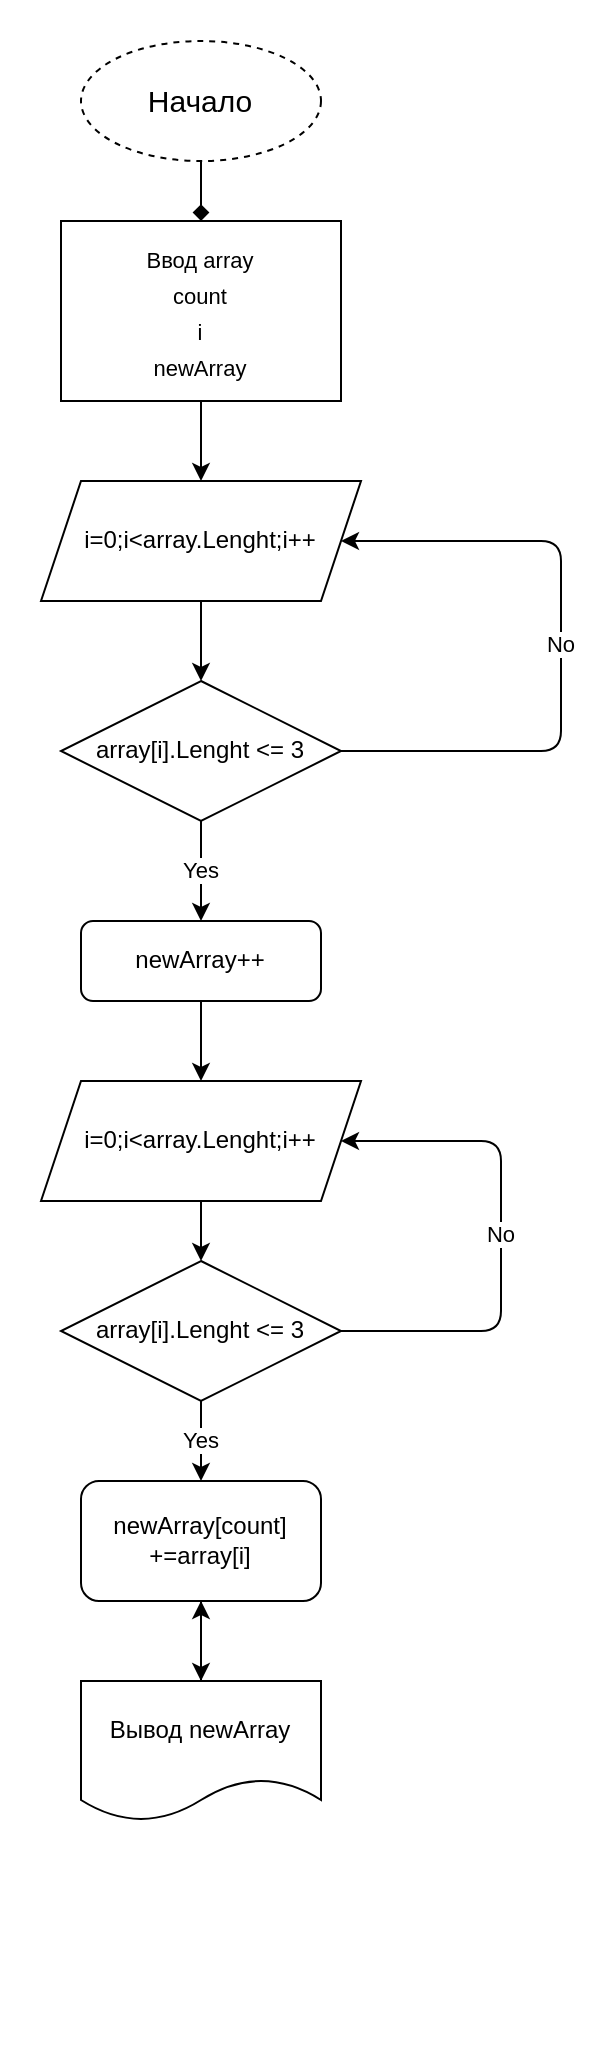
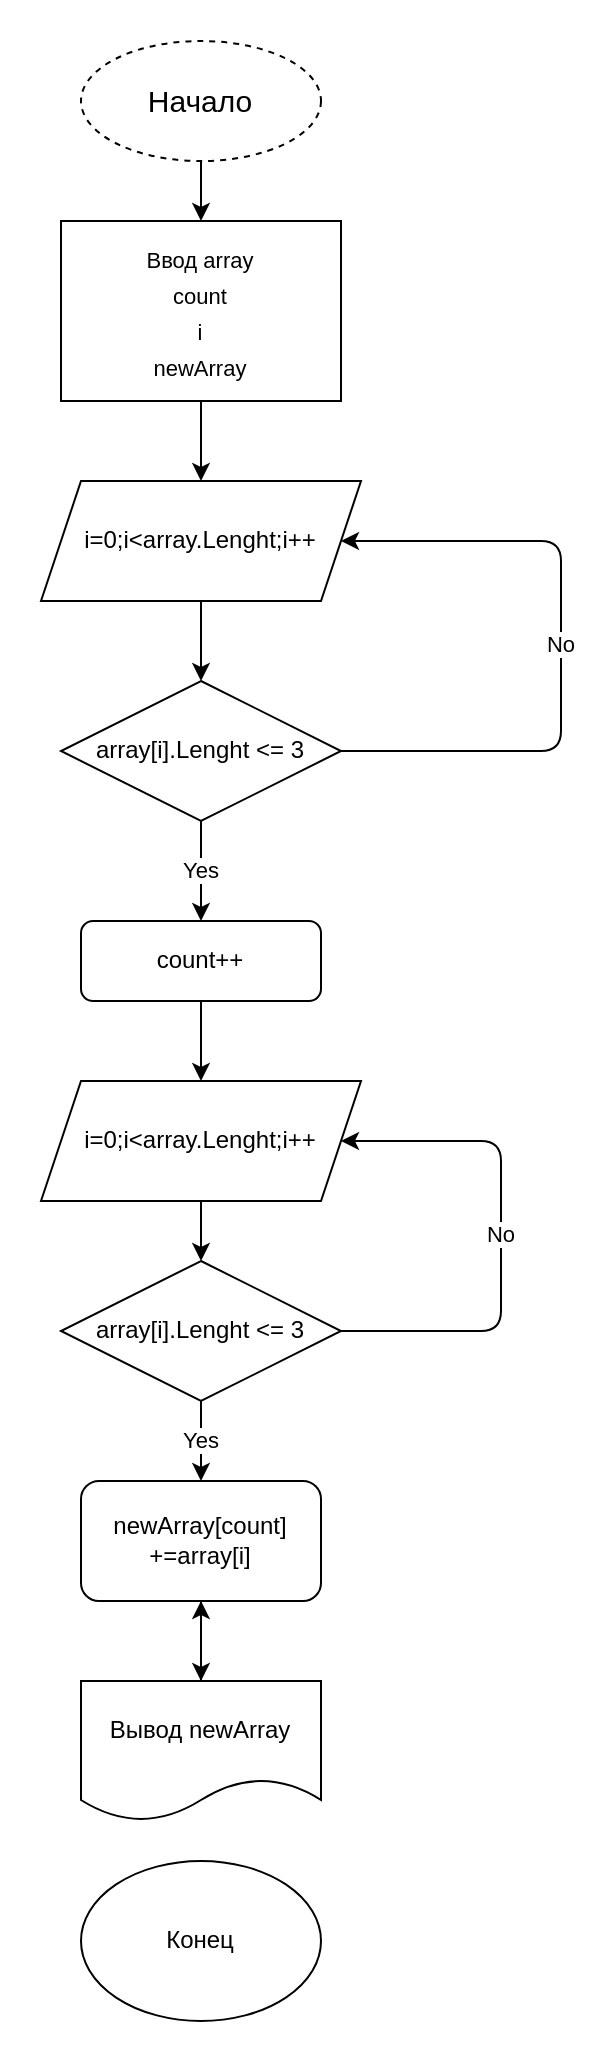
(201, 205) -> (201, 206)
(201, 961) -> (201, 961)
none -> (201, 1941)
